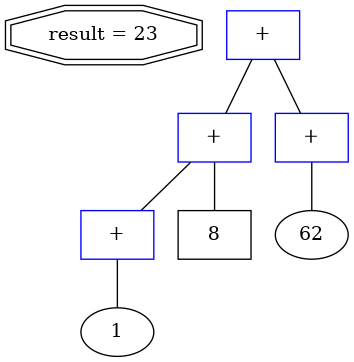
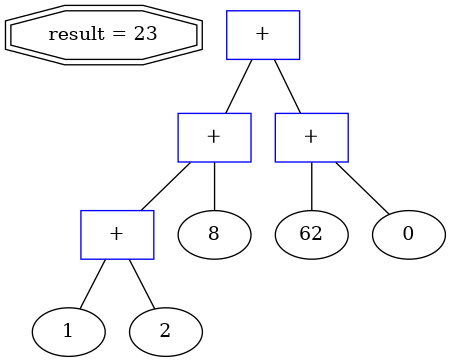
(215, 235) -> (215, 235)
none -> (409, 235)
none -> (166, 332)
